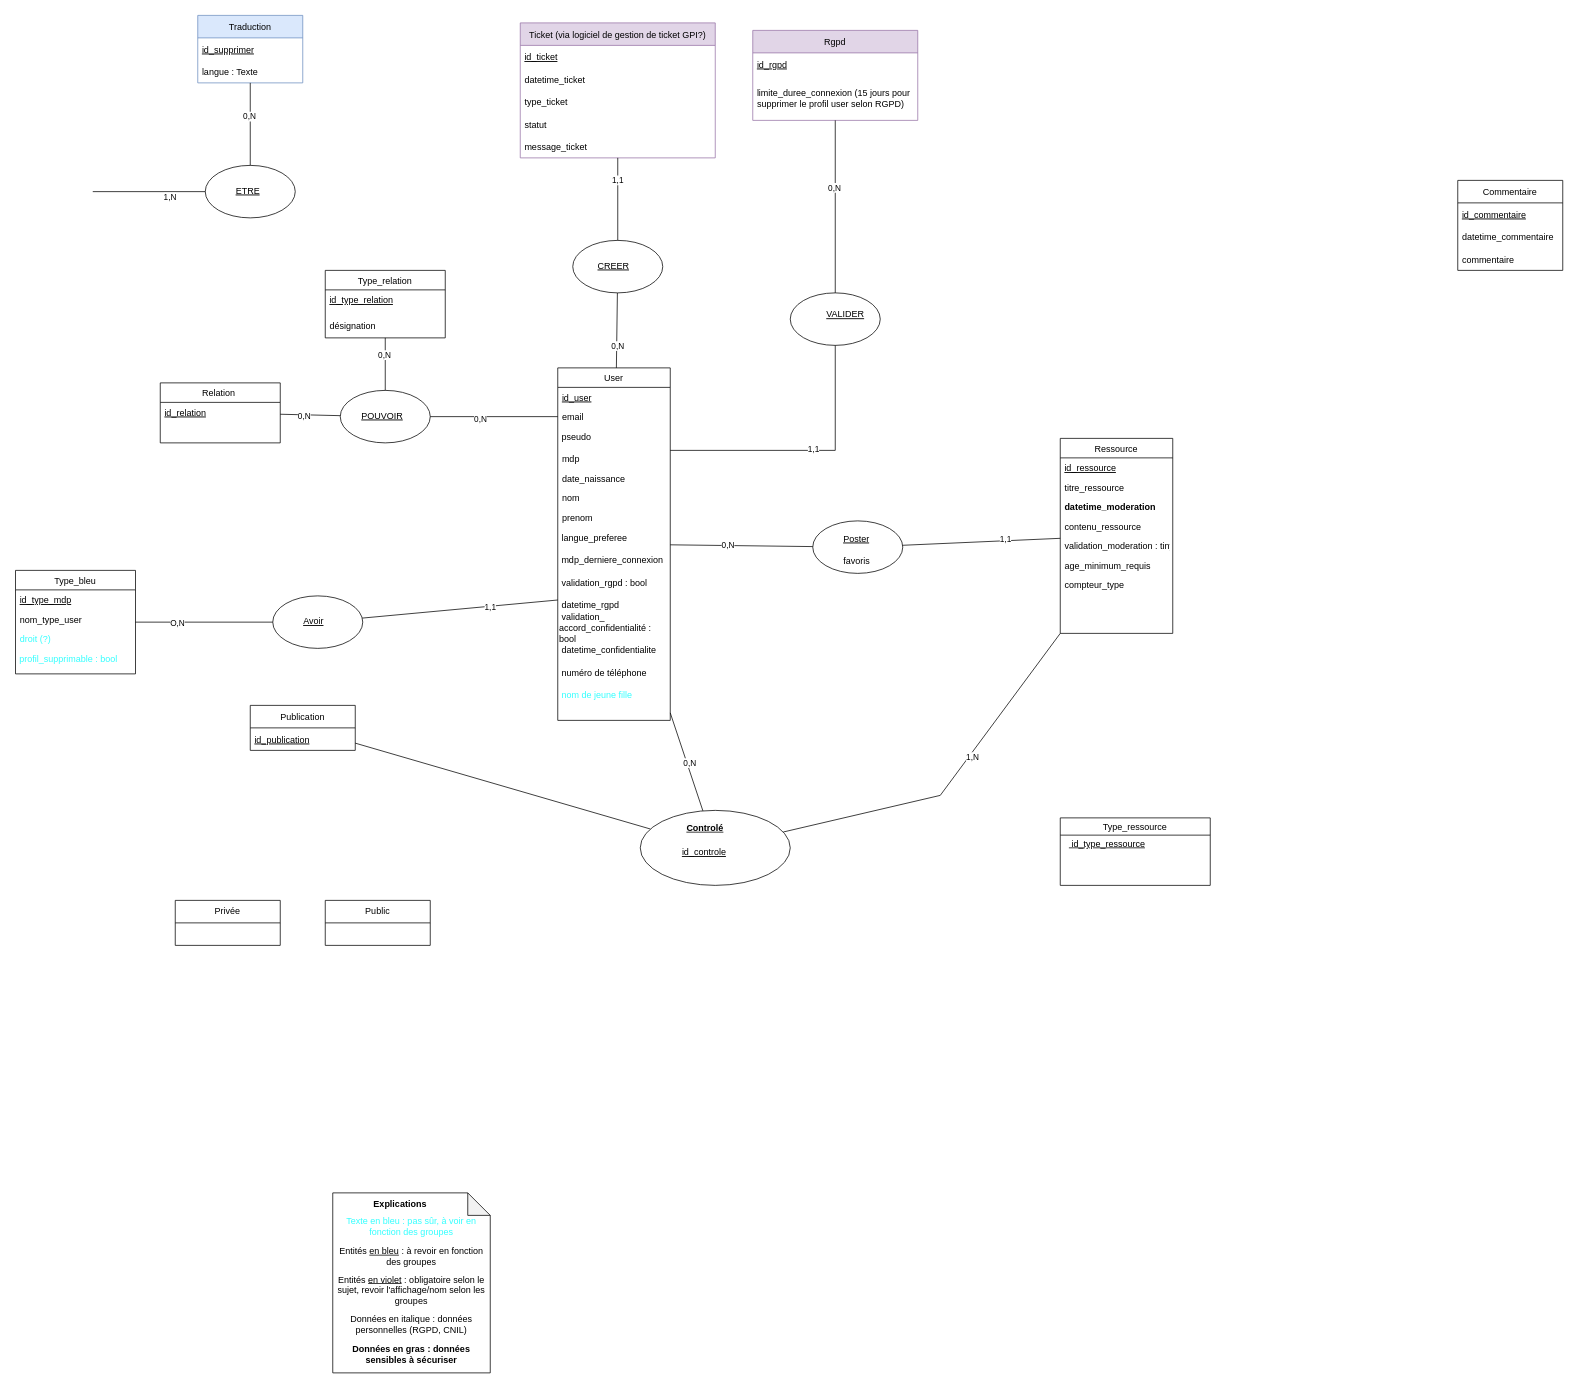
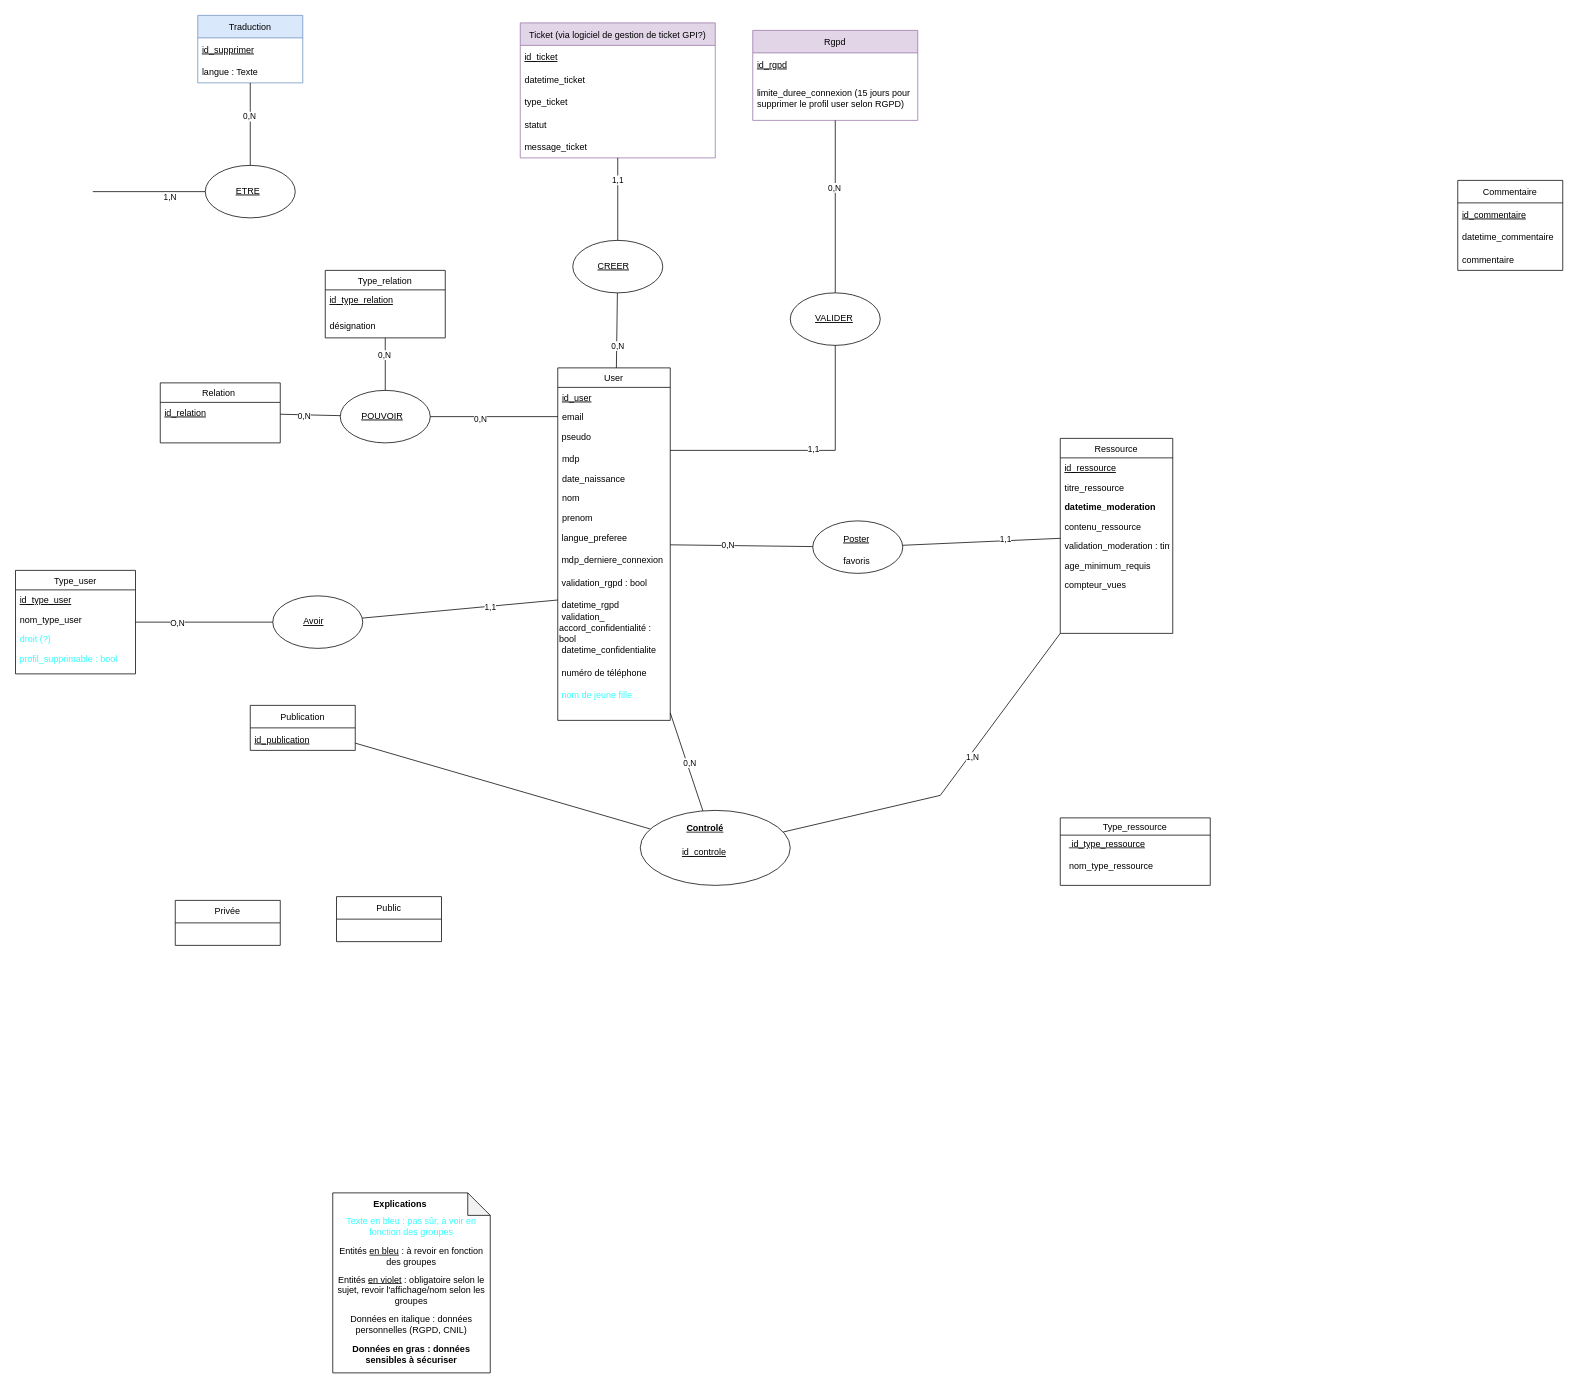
(846, 315) -> (835, 319)
(75, 581) -> (75, 581)
(1097, 585) -> (1097, 585)
(46, 600) -> (49, 600)
none -> (1139, 867)
(378, 923) -> (389, 919)
